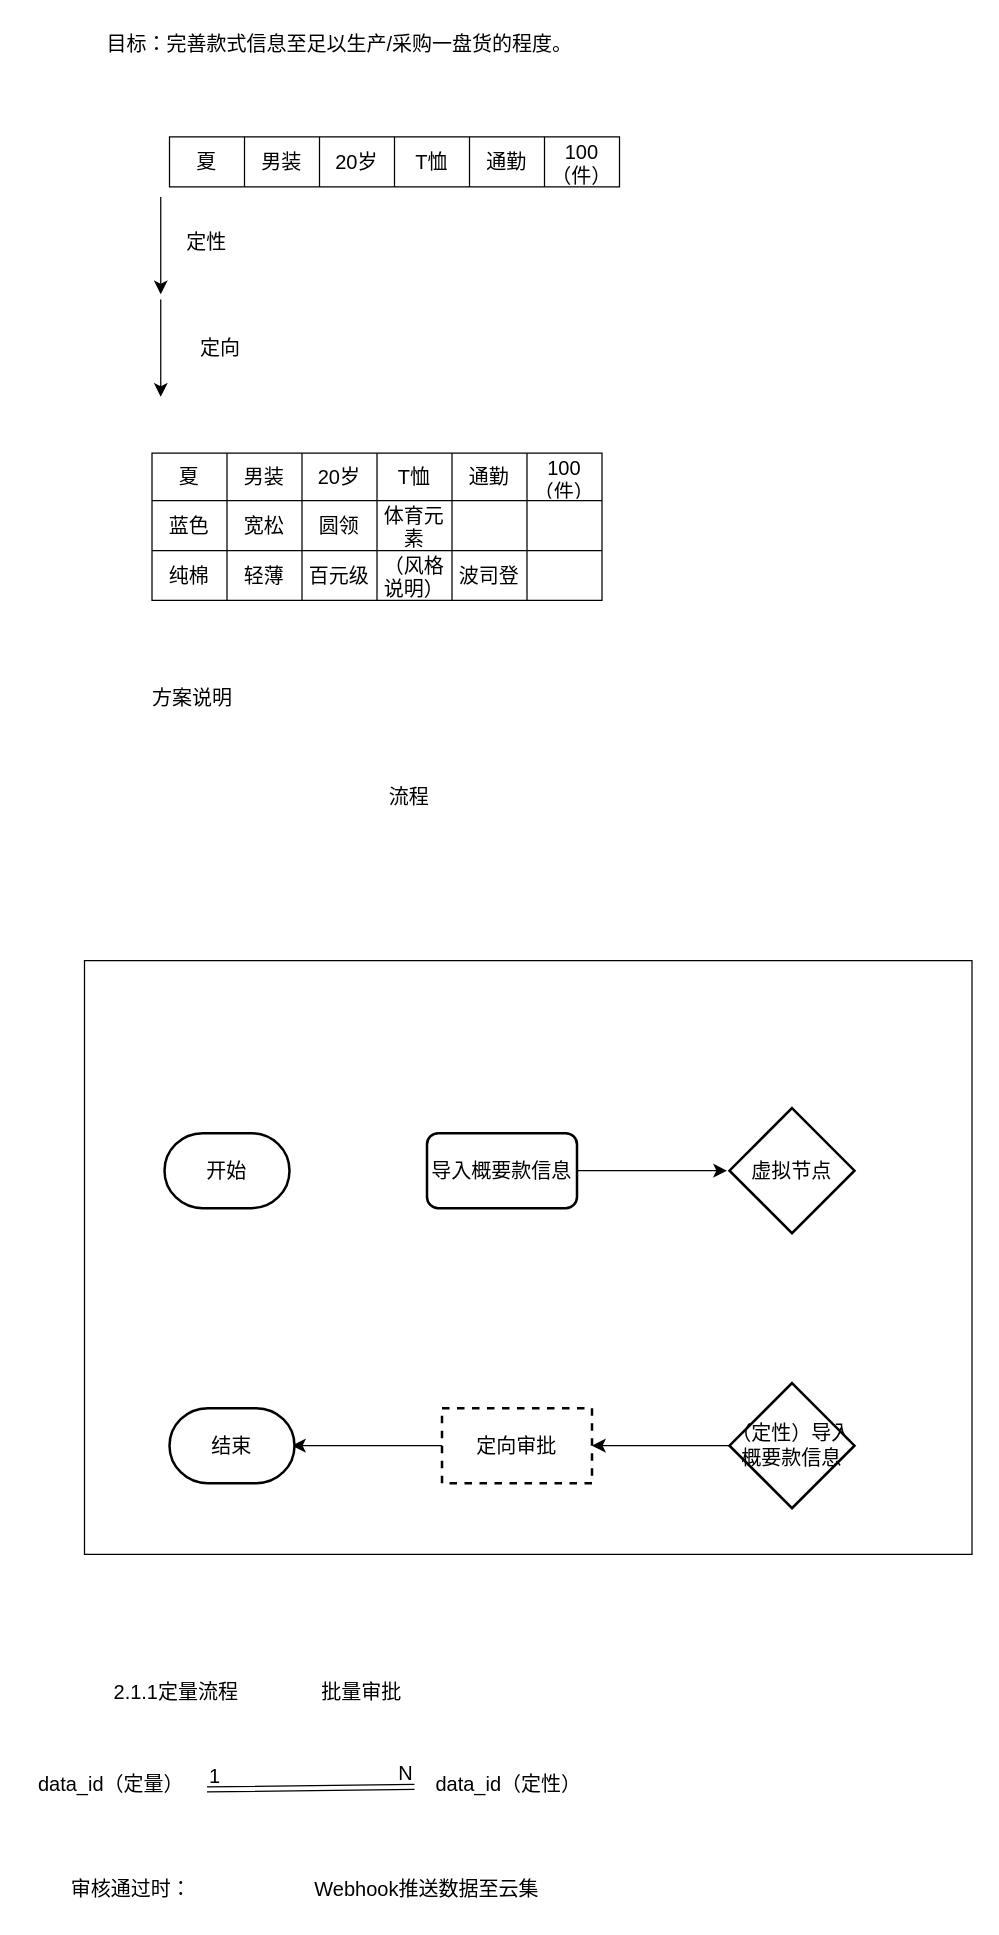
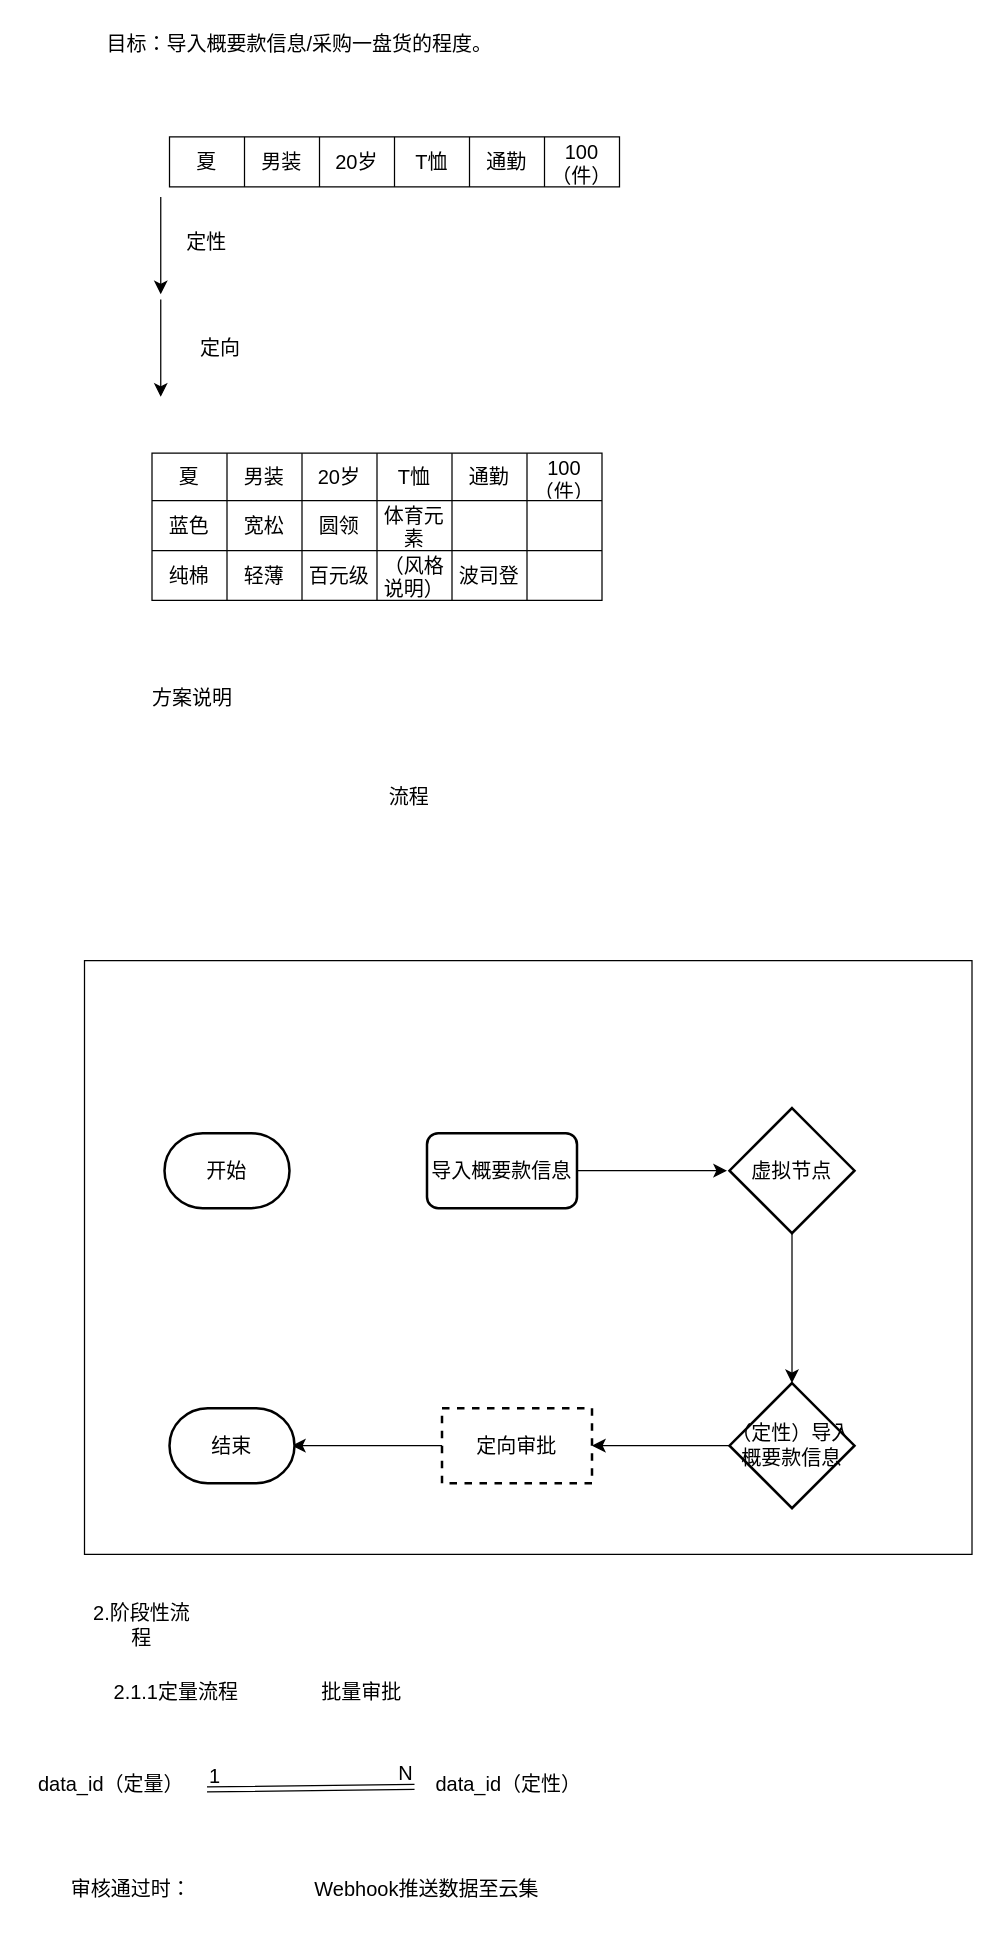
(342, 44) -> (302, 44)
none -> (792, 1304)
none -> (142, 1626)
